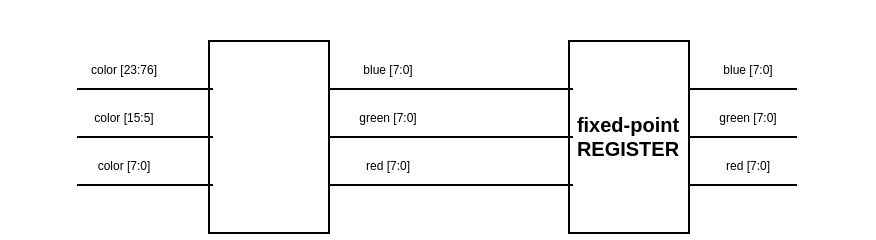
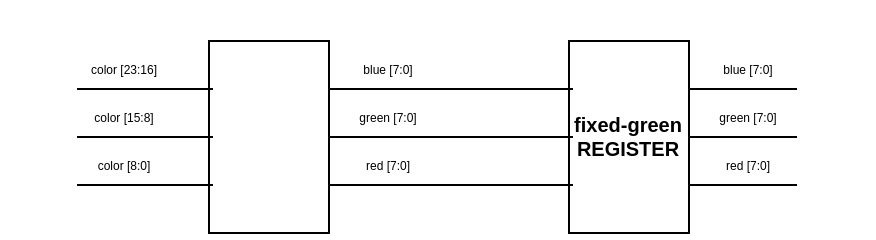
(125, 71) -> (125, 71)
(125, 119) -> (125, 119)
(629, 137) -> (629, 137)
(125, 167) -> (125, 167)
